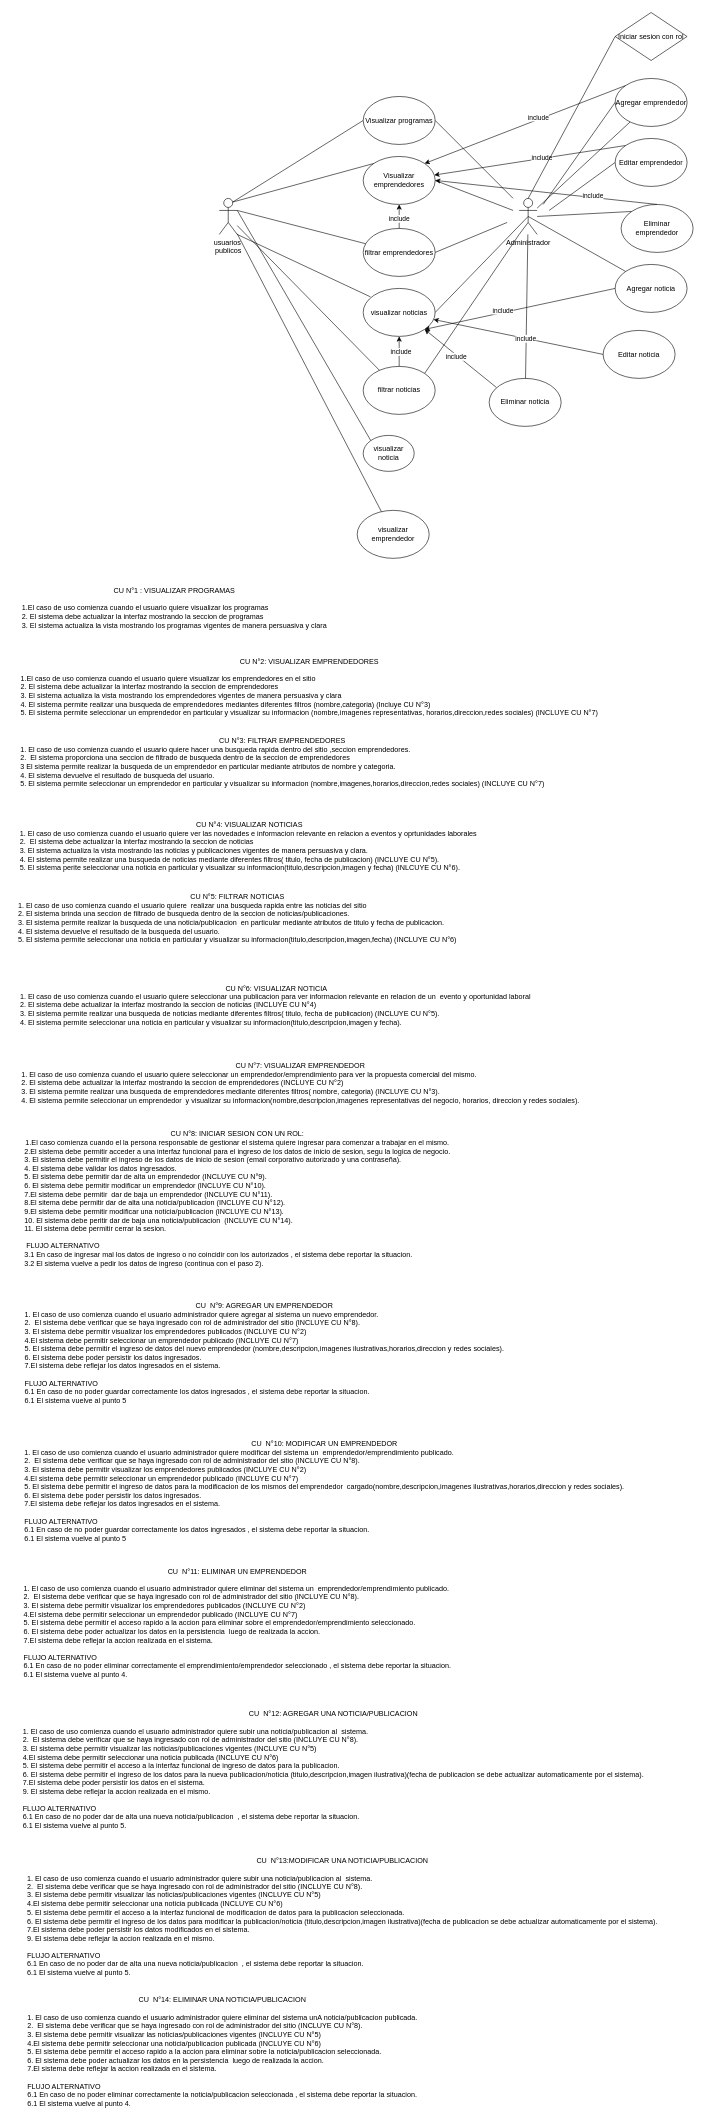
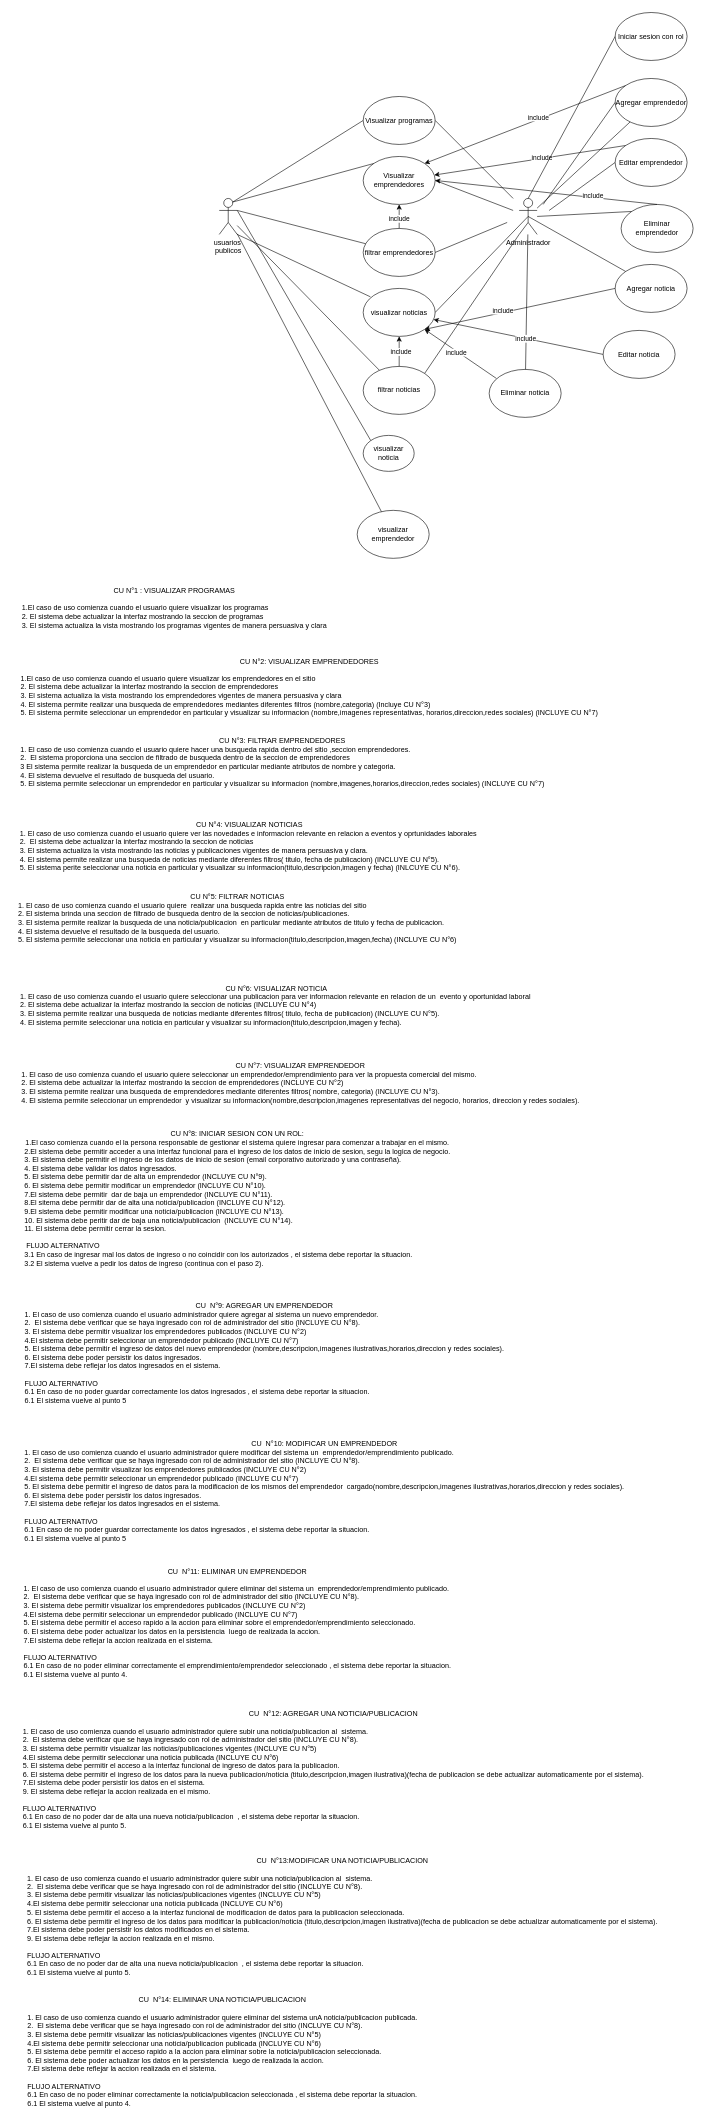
(651, 36) -> (651, 36)
(525, 402) -> (525, 393)
